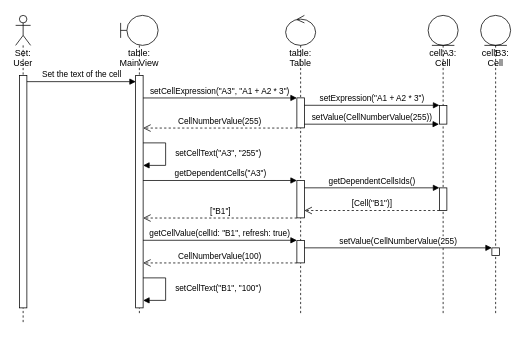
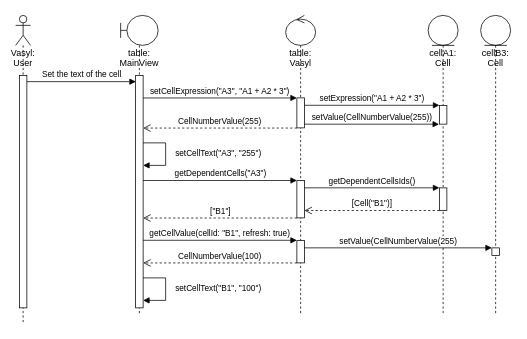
(300, 58) -> (300, 58)
(443, 58) -> (443, 58)
(23, 69) -> (23, 69)
